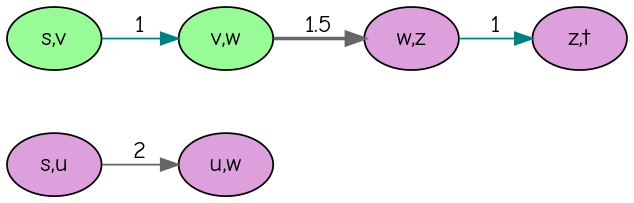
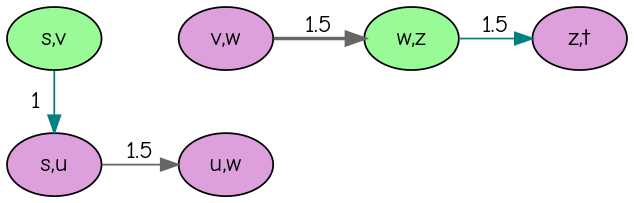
(496, 25) -> (496, 25)
(131, 39) -> (54, 93)
(226, 39) -> (226, 39)
(412, 39) -> (412, 39)
(140, 151) -> (140, 151)
